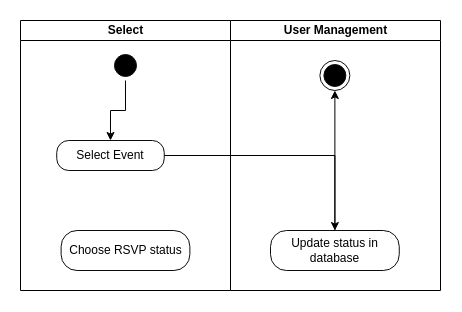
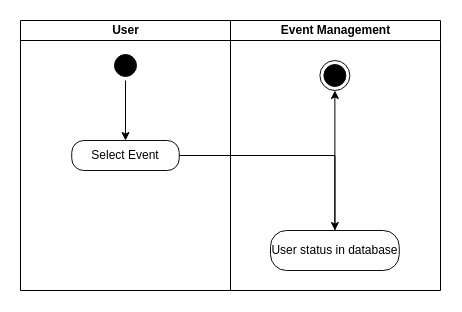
(126, 31) -> (126, 31)
(336, 31) -> (336, 31)
(110, 156) -> (125, 156)
(125, 251) -> none
(335, 251) -> (335, 251)
